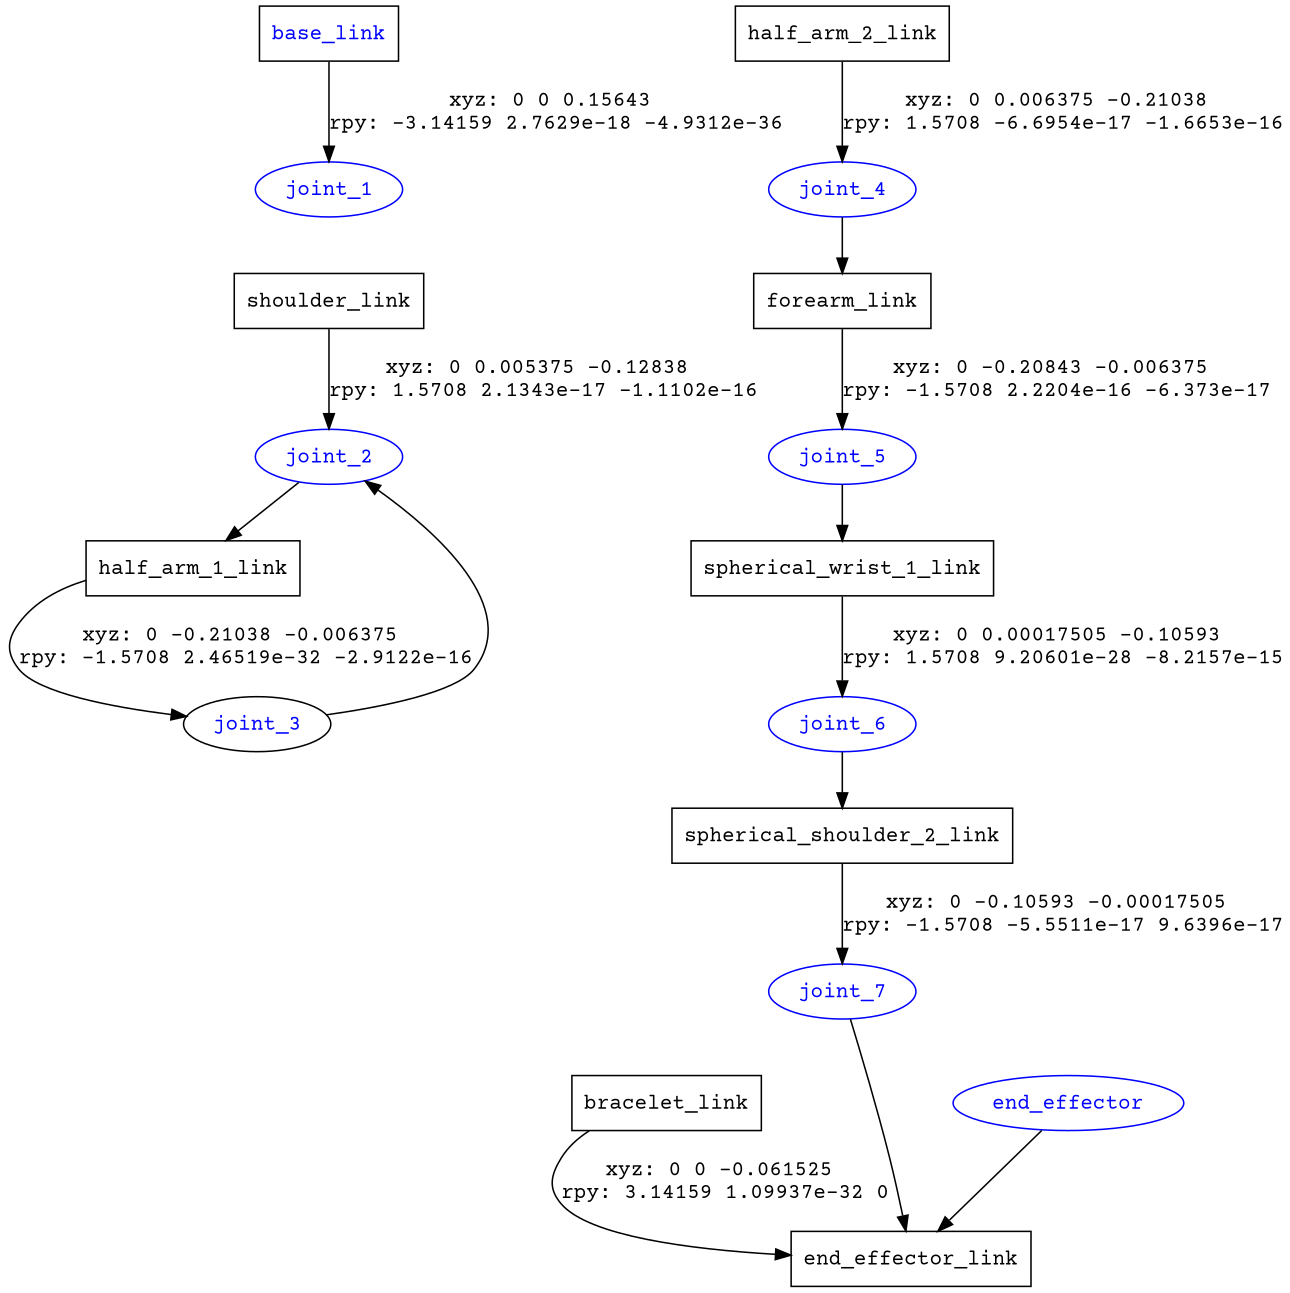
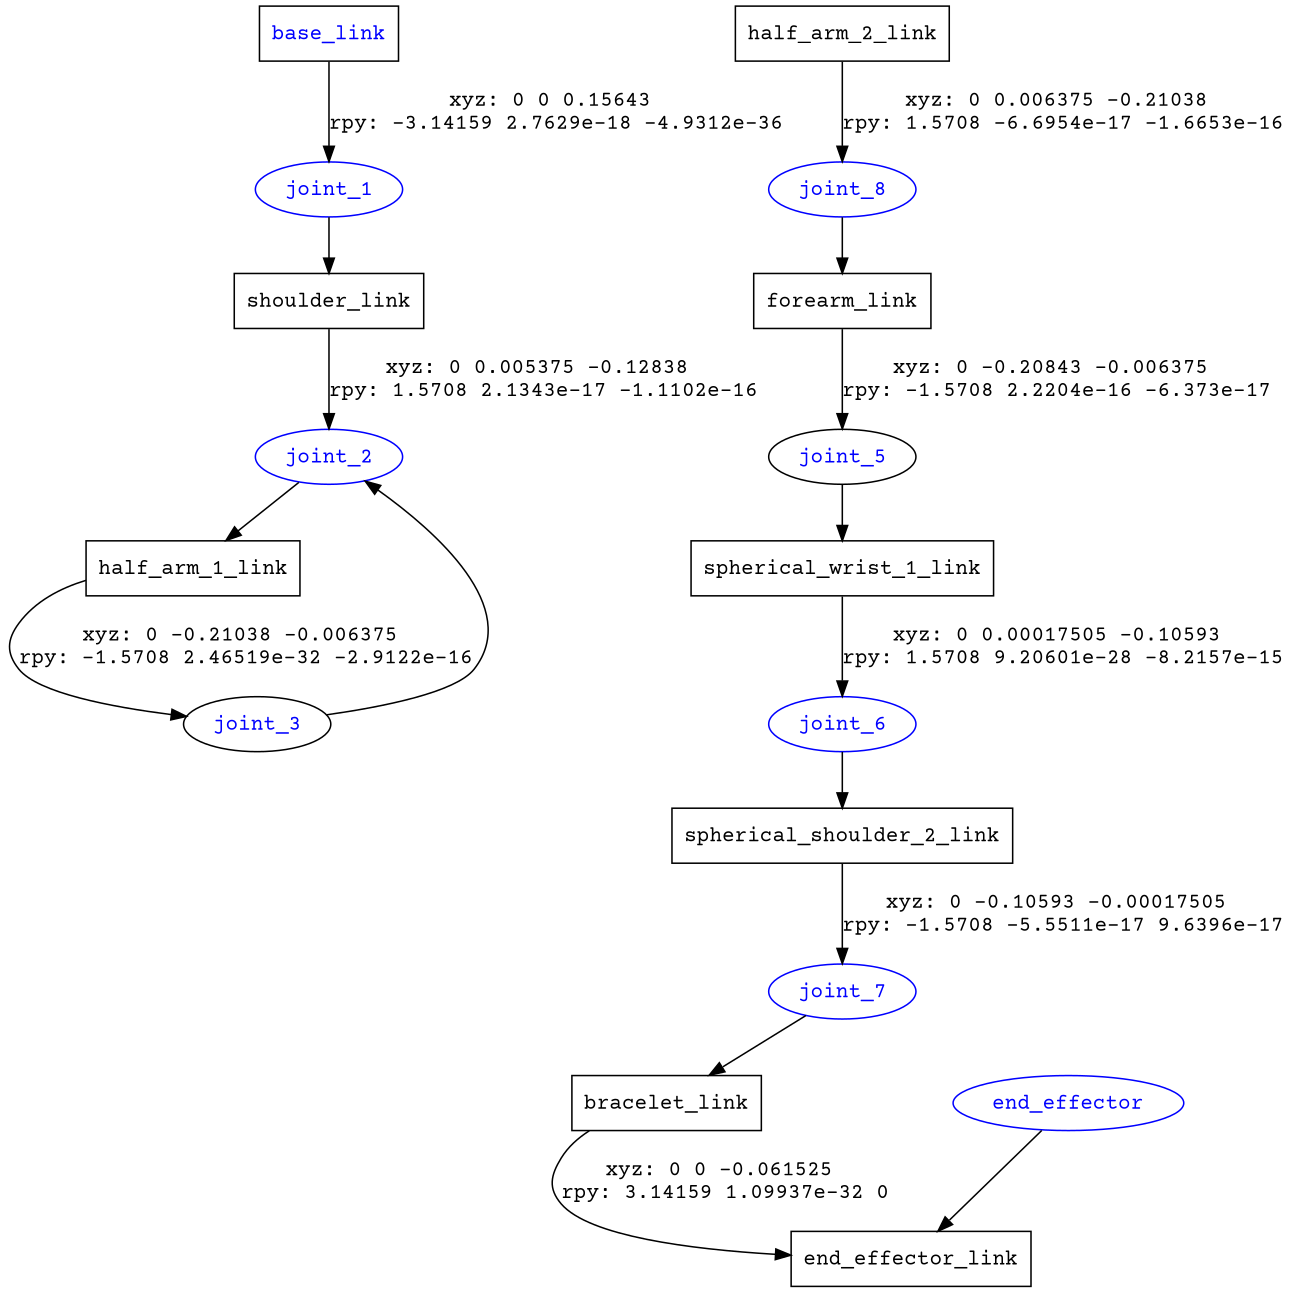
(842, 189) -> (842, 189)
none -> (329, 238)
(842, 457) -> (842, 457)
(879, 1117) -> (764, 1041)
